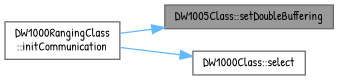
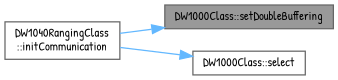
(249, 17) -> (249, 17)
(62, 41) -> (62, 41)
